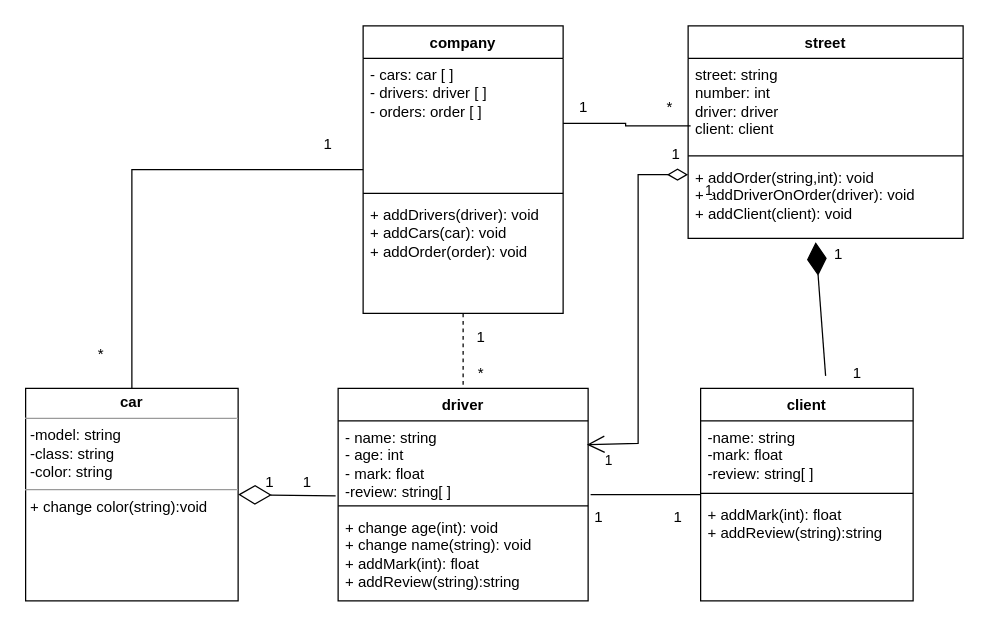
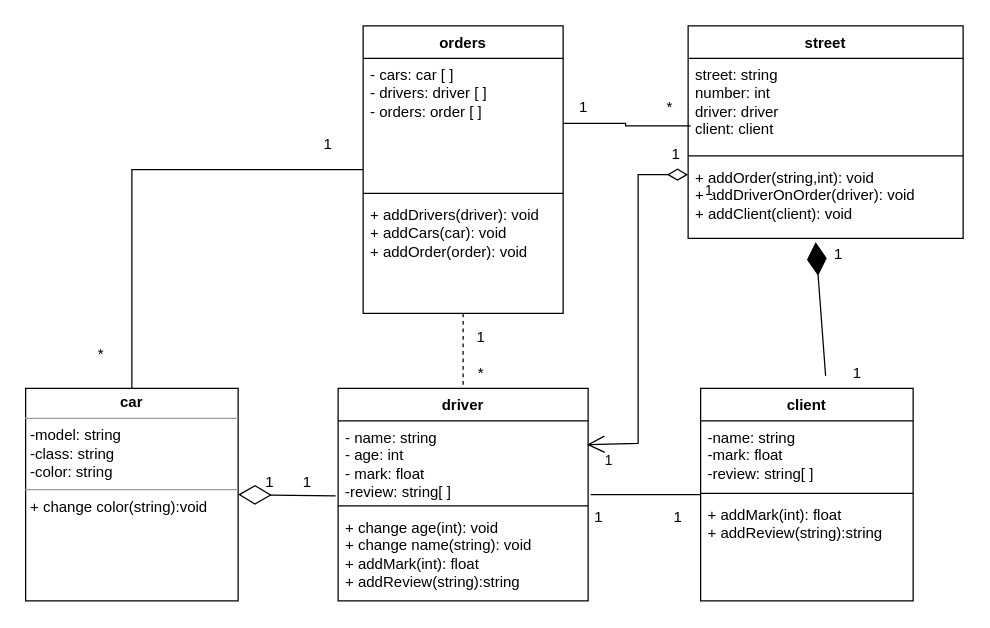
(463, 43) -> (463, 43)
